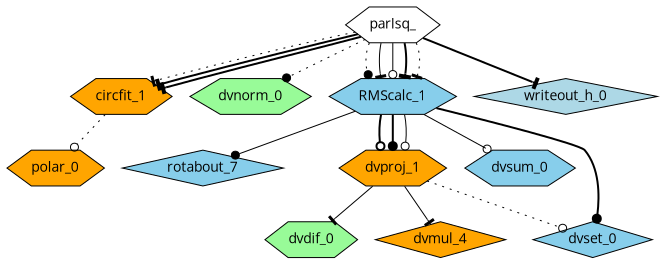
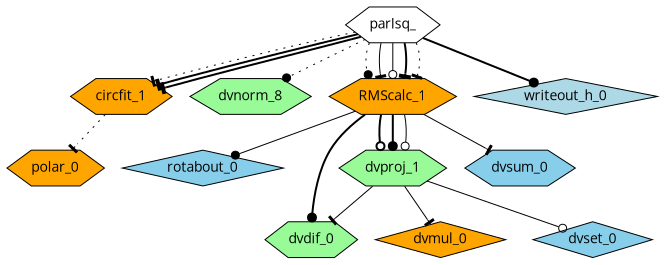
(478, 60) -> (478, 60)
(251, 96) -> (251, 96)
(393, 96) -> (393, 96)
(91, 129) -> (91, 129)
(455, 131) -> (455, 131)
(544, 136) -> (326, 157)
(203, 168) -> (203, 168)
(393, 168) -> (393, 168)
(493, 204) -> (493, 204)
(441, 240) -> (441, 240)
